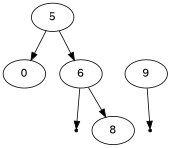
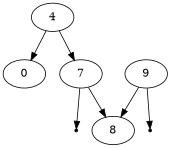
(53, 17) -> (53, 17)
(81, 74) -> (81, 74)
none -> (132, 99)
